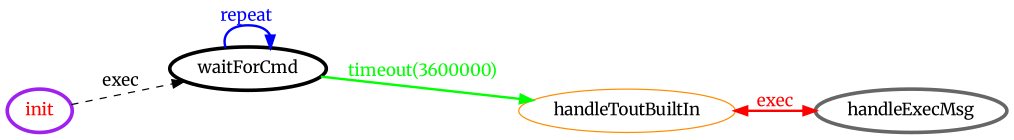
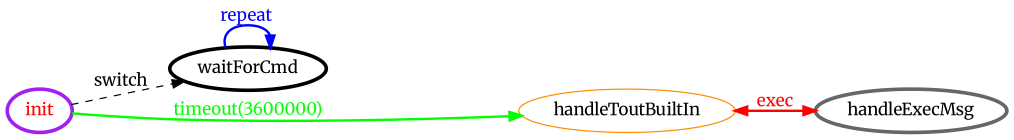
(121, 81) -> (121, 81)
(421, 88) -> (291, 121)
